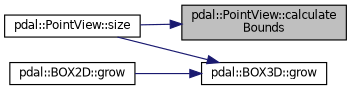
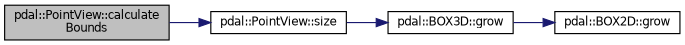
(155, 25) -> (184, 23)
(162, 74) -> (528, 23)
